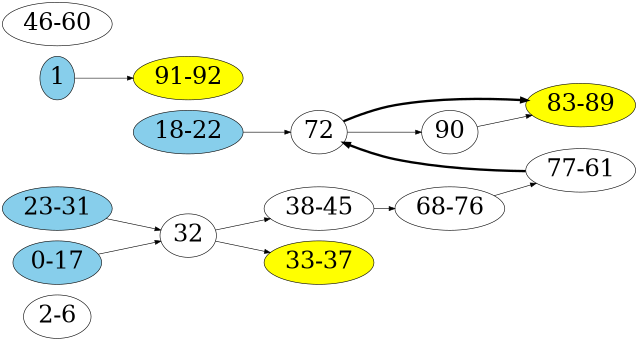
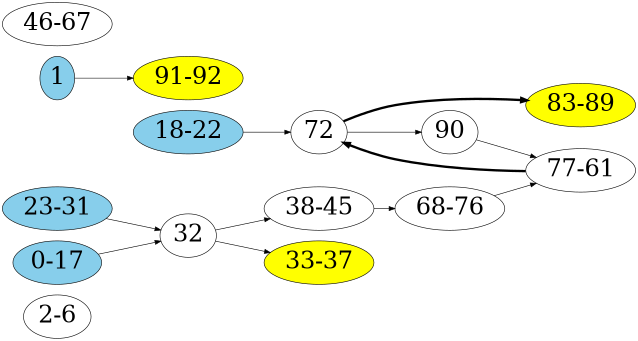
(57, 24) -> (57, 24)
(502, 122) -> (504, 148)
